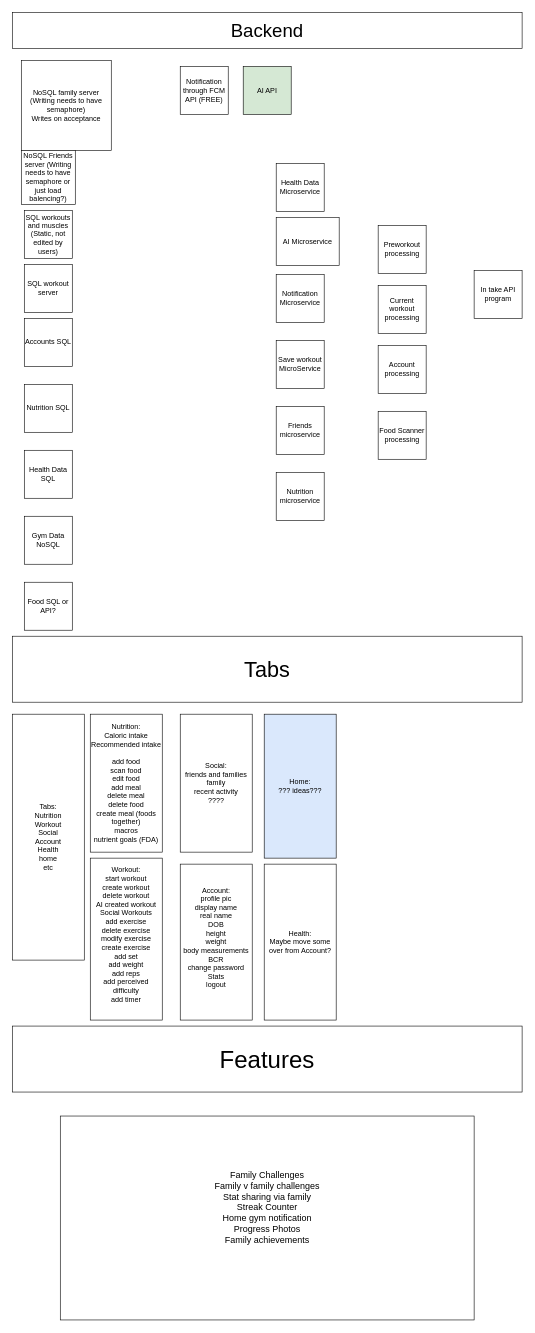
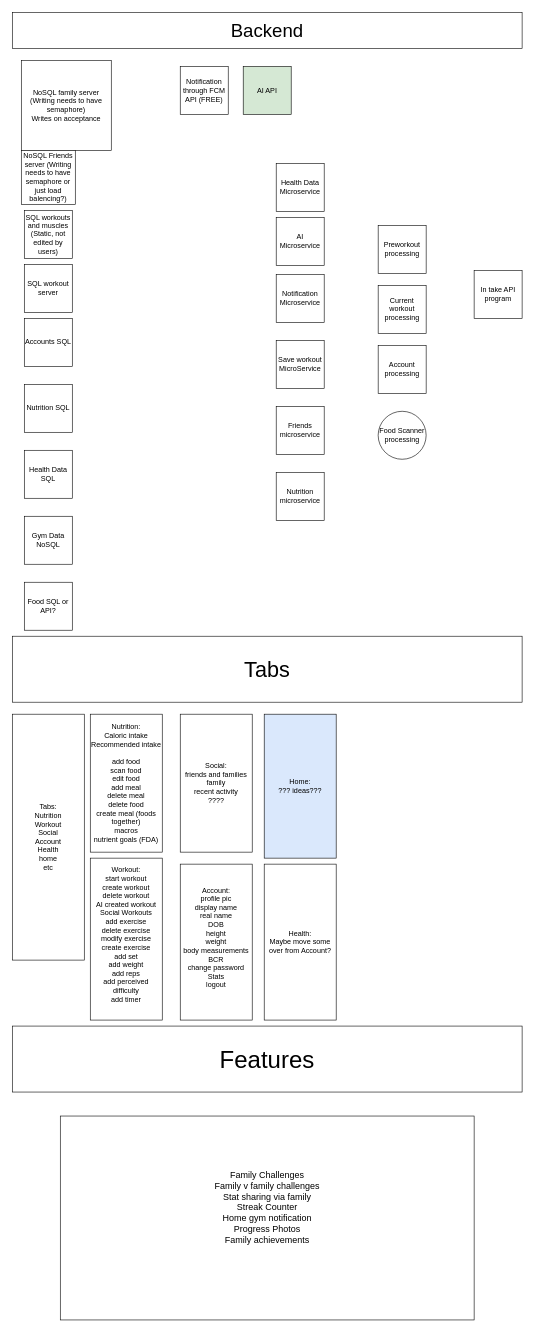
(308, 242) -> (300, 242)
(402, 435) -> (402, 435)
